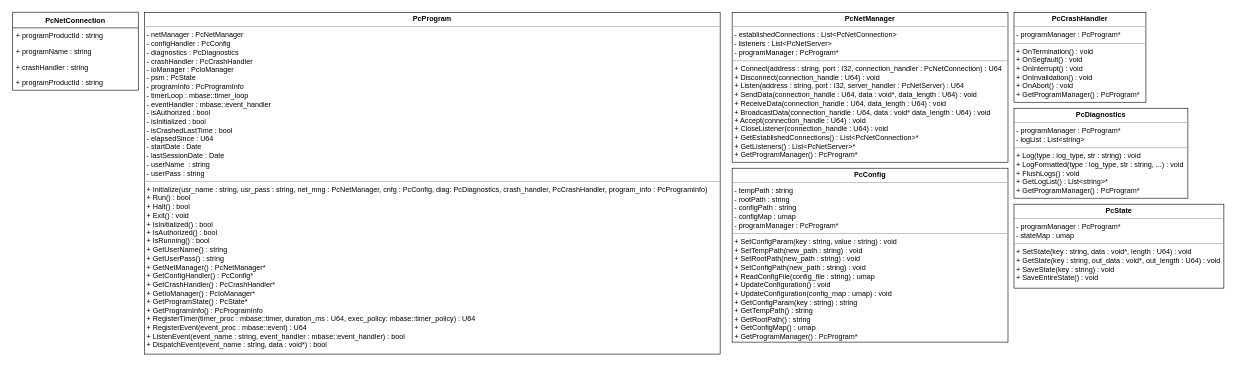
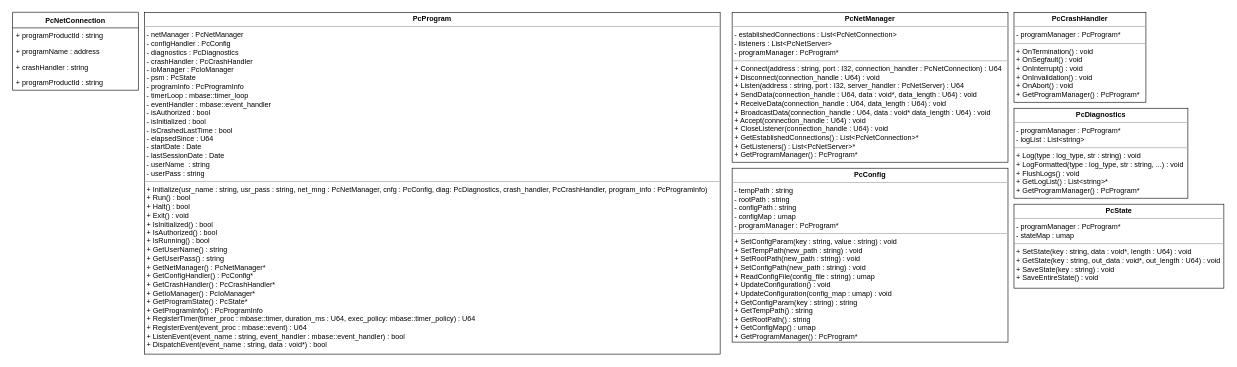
(55, 52) -> (58, 52)
